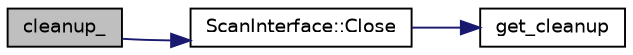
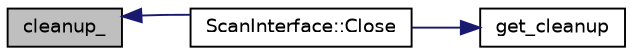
(147, 40) -> (166, 15)
